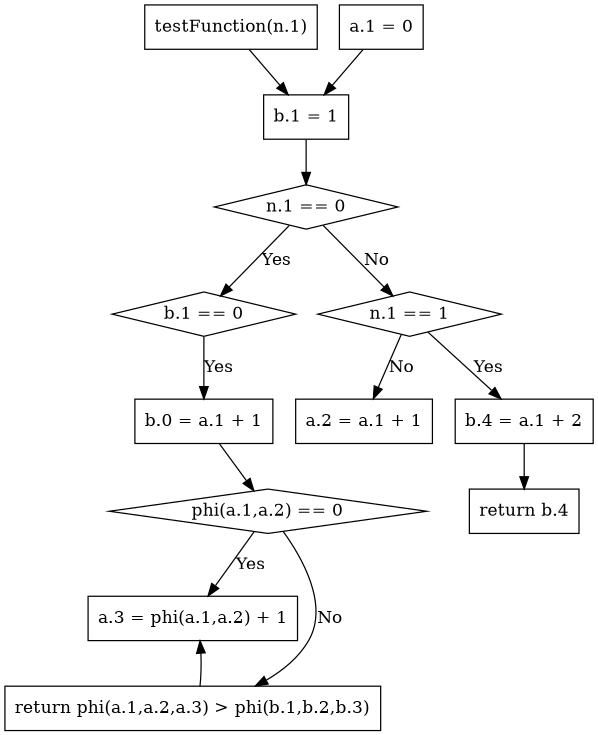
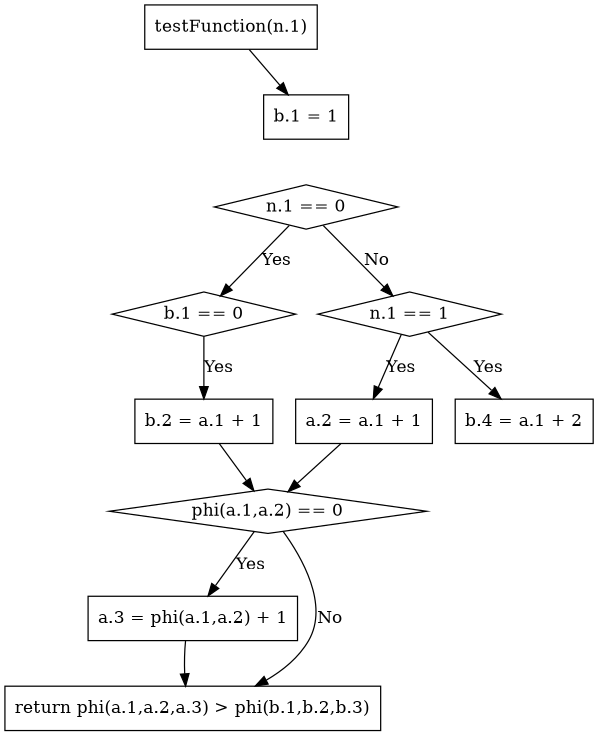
(381, 27) -> none
(306, 156) -> none
(402, 368) -> (402, 368)
(204, 421) -> (204, 421)
none -> (319, 464)
(524, 511) -> none
(201, 670) -> (185, 657)
